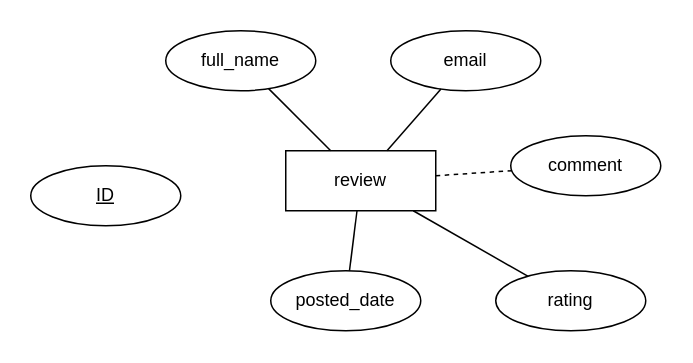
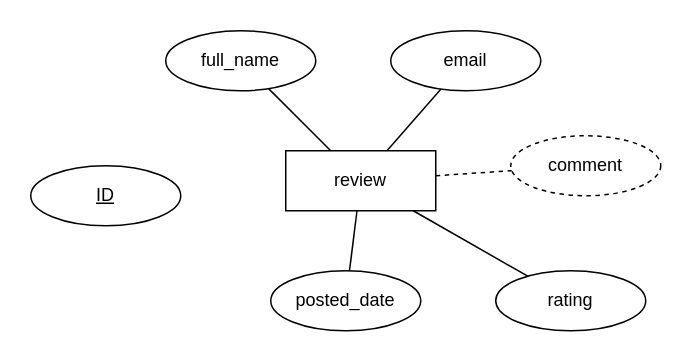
(586, 166) -> (586, 166)
